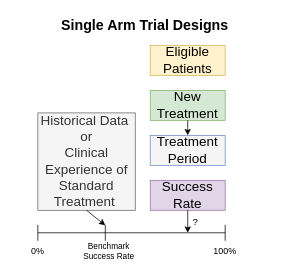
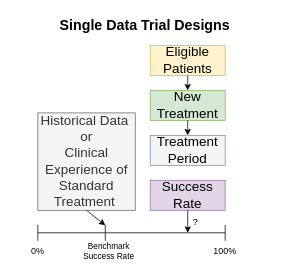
(145, 16) -> (145, 16)
none -> (188, 80)
